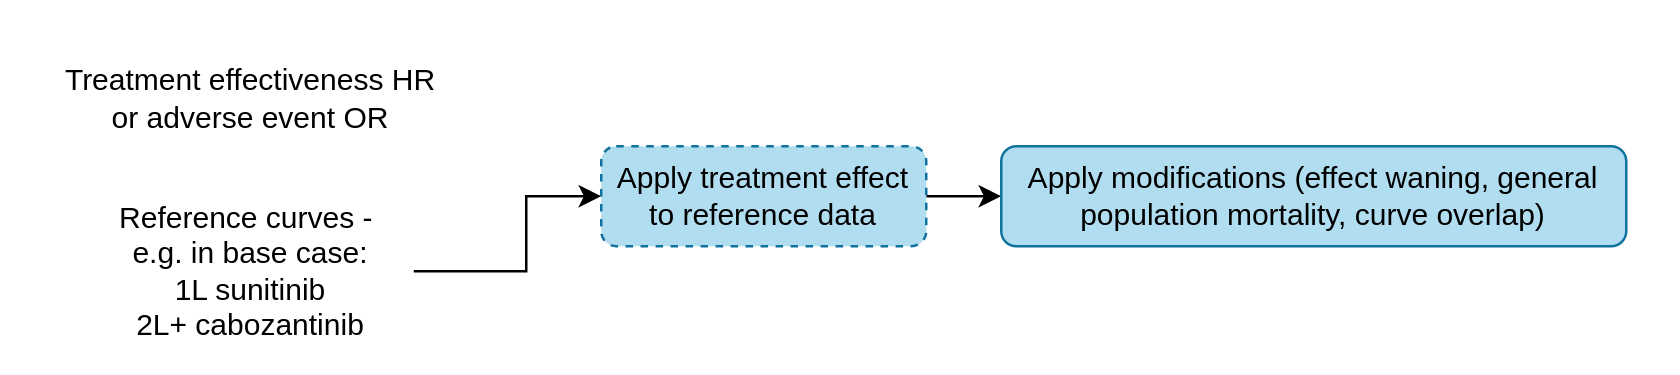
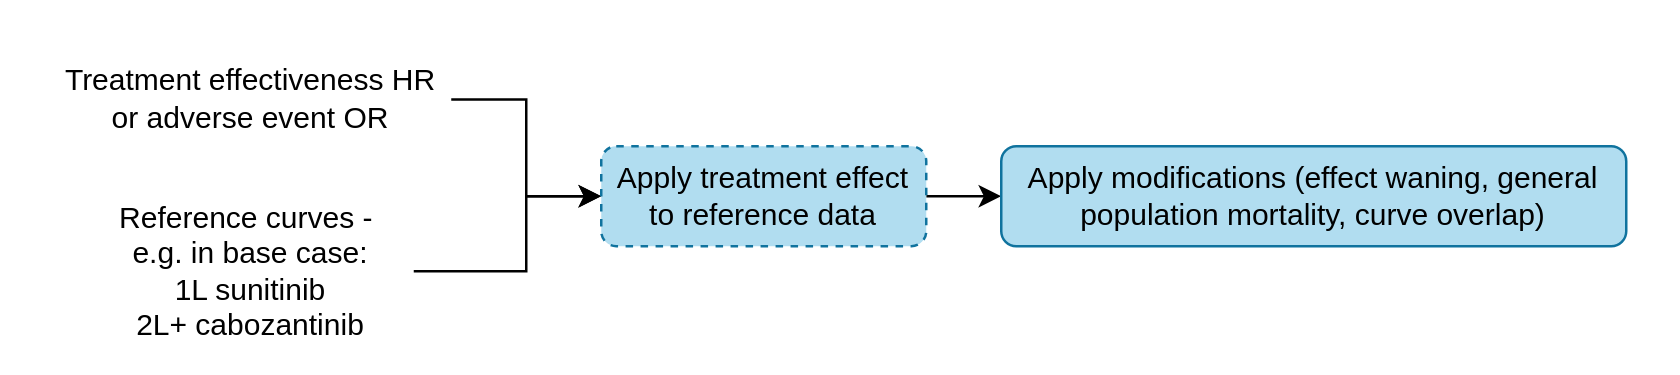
none -> (526, 108)
